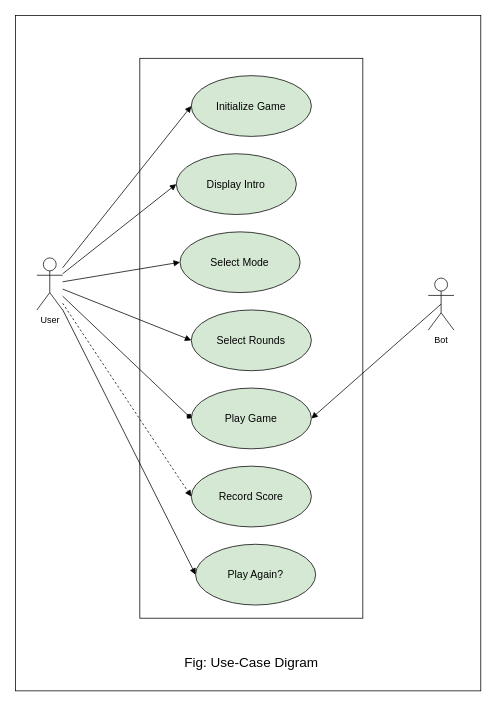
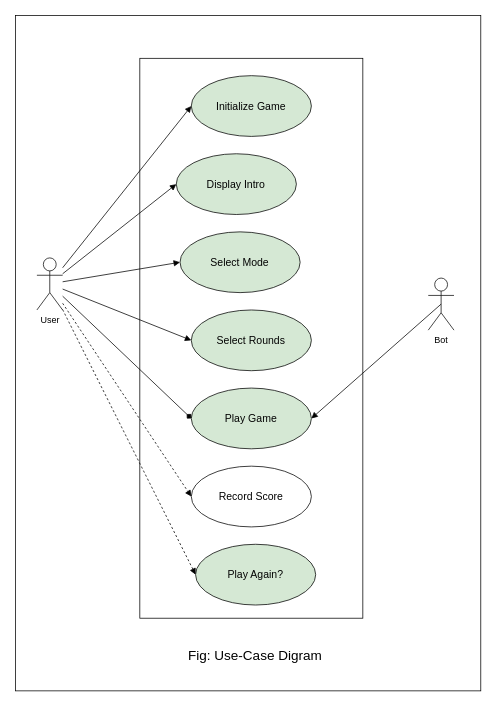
(128, 439) -> (128, 439)
(251, 496) -> (251, 496)
(251, 662) -> (255, 655)
